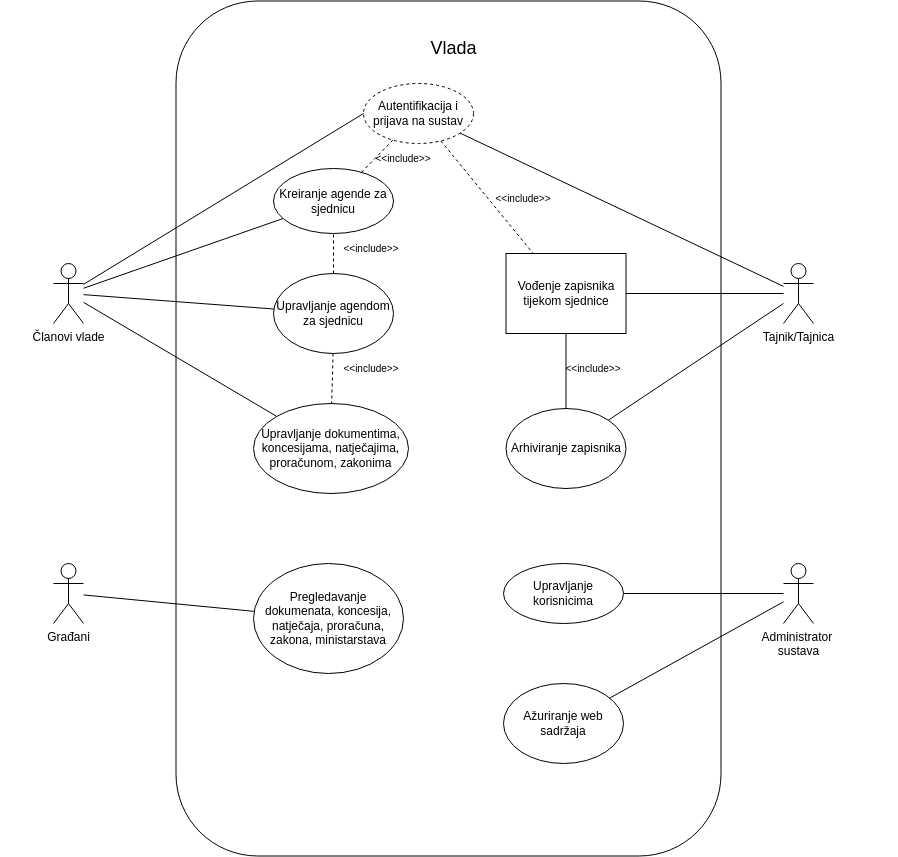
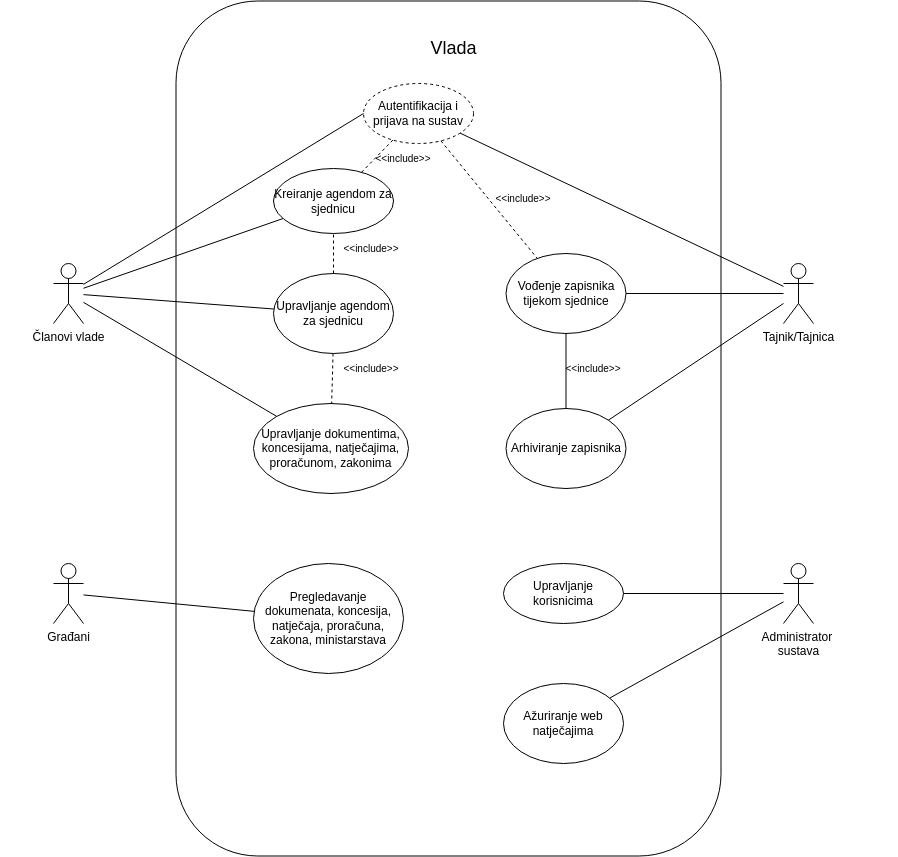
(334, 202) -> (334, 202)
(566, 294) -> (566, 294)
(564, 724) -> (564, 724)
